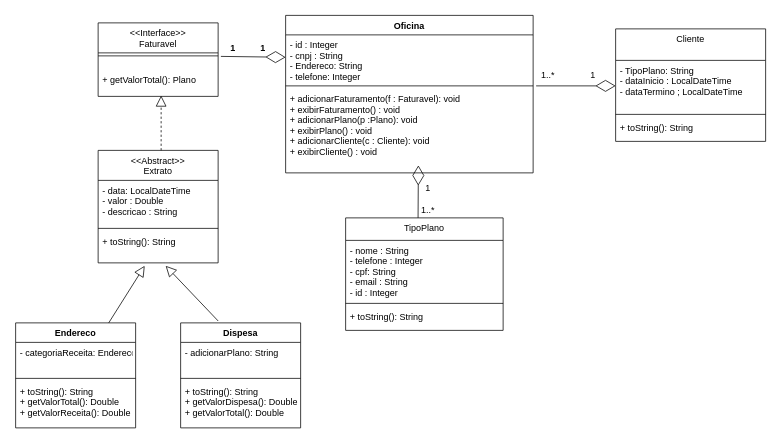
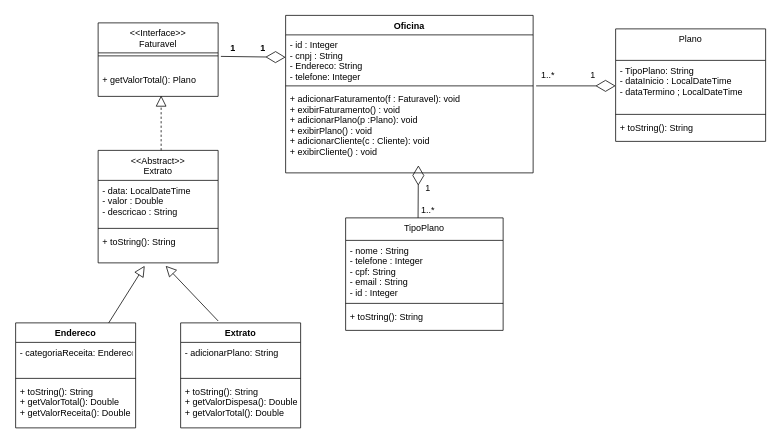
(690, 39) -> (690, 39)
(240, 333) -> (240, 333)
